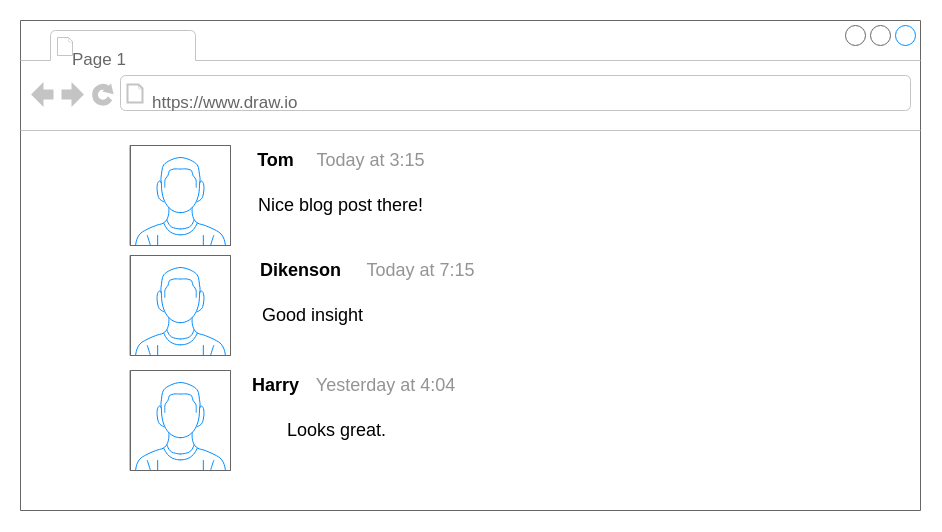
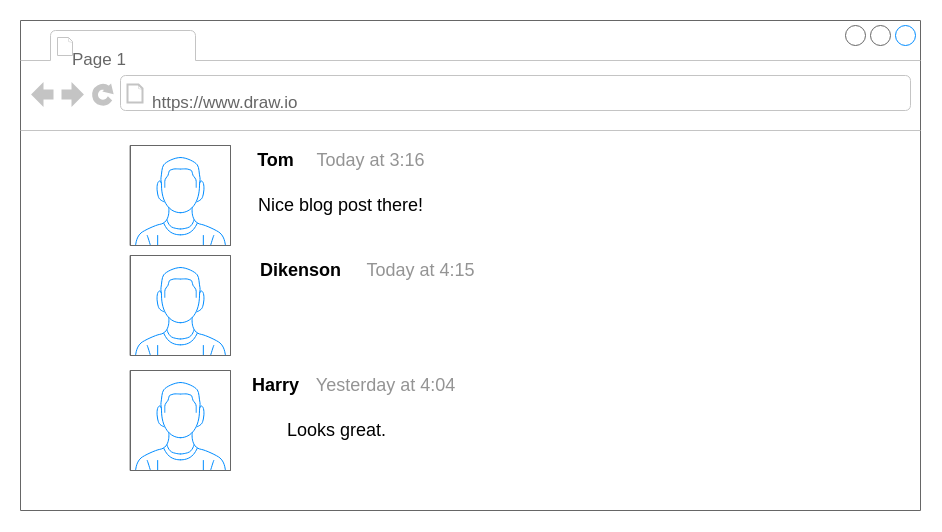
(371, 161) -> (371, 161)
(421, 271) -> (421, 271)
(321, 316) -> none
